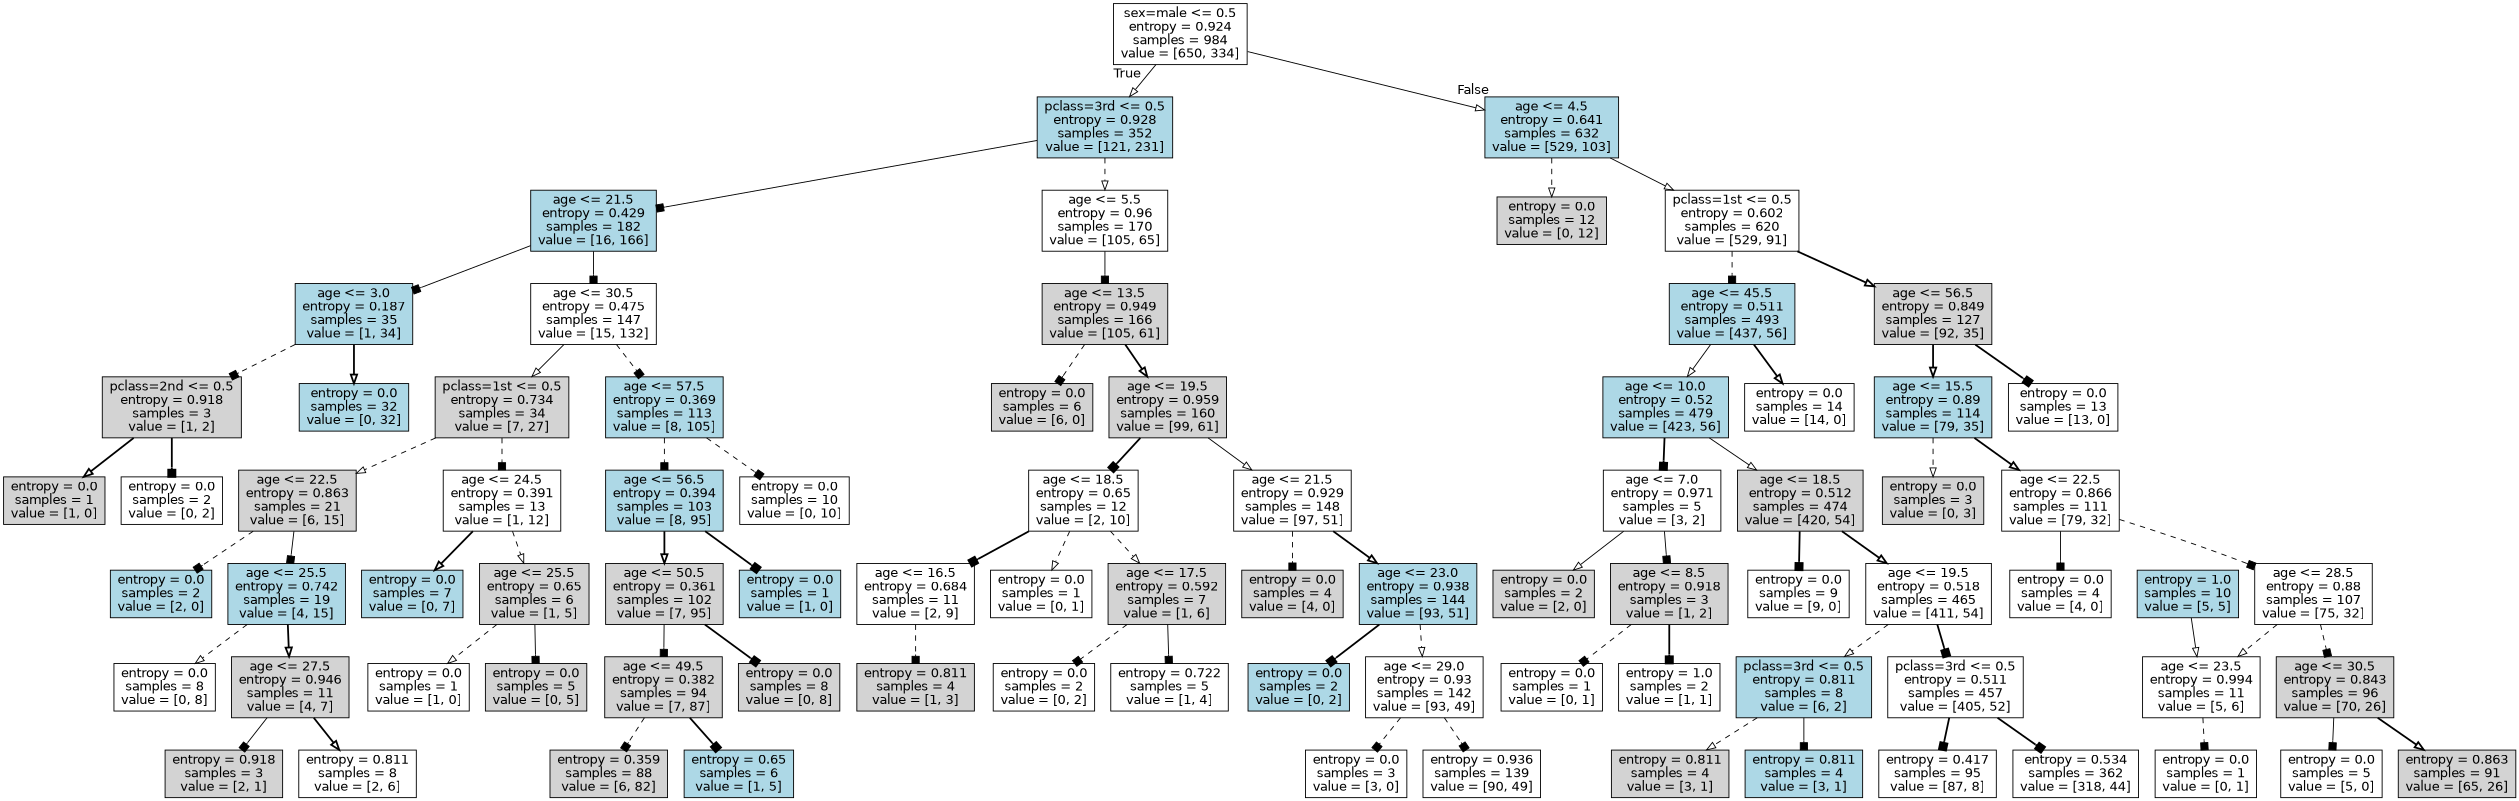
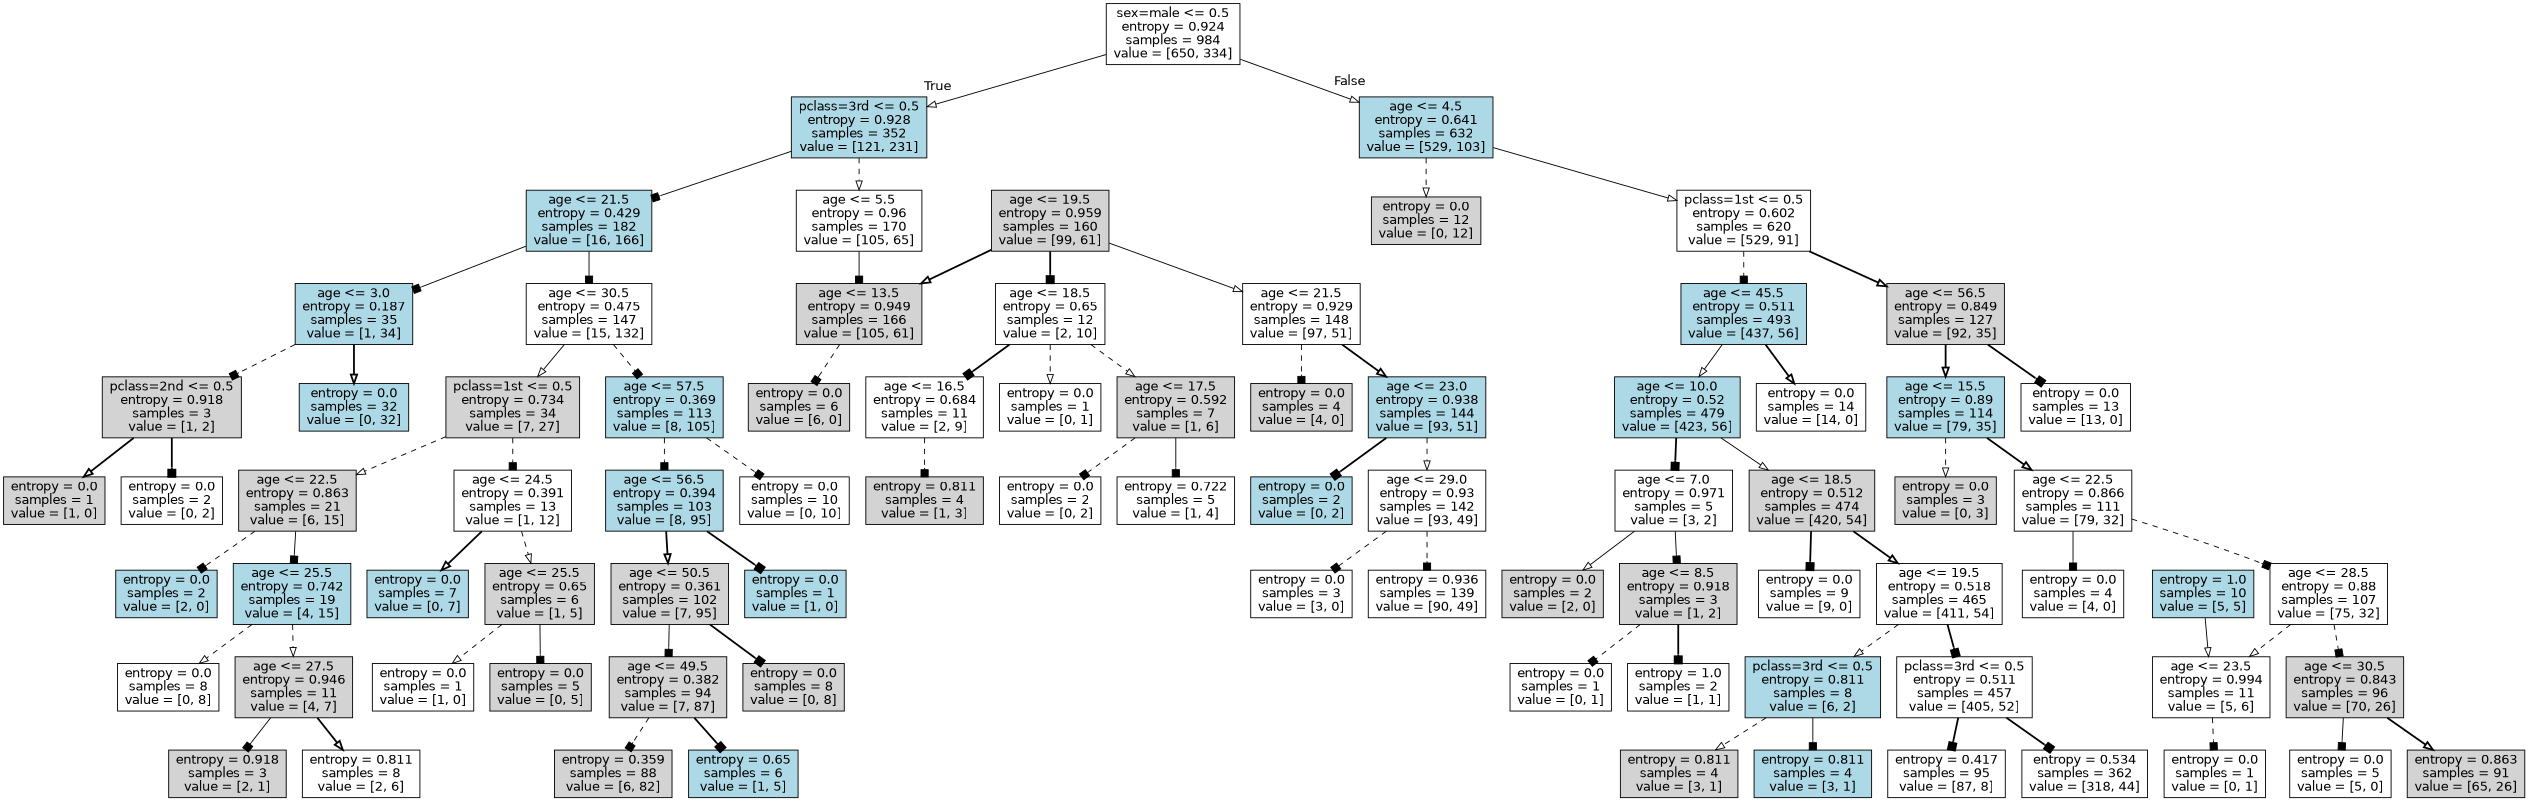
(1134, 357) -> (960, 265)
(288, 636) -> (293, 636)
